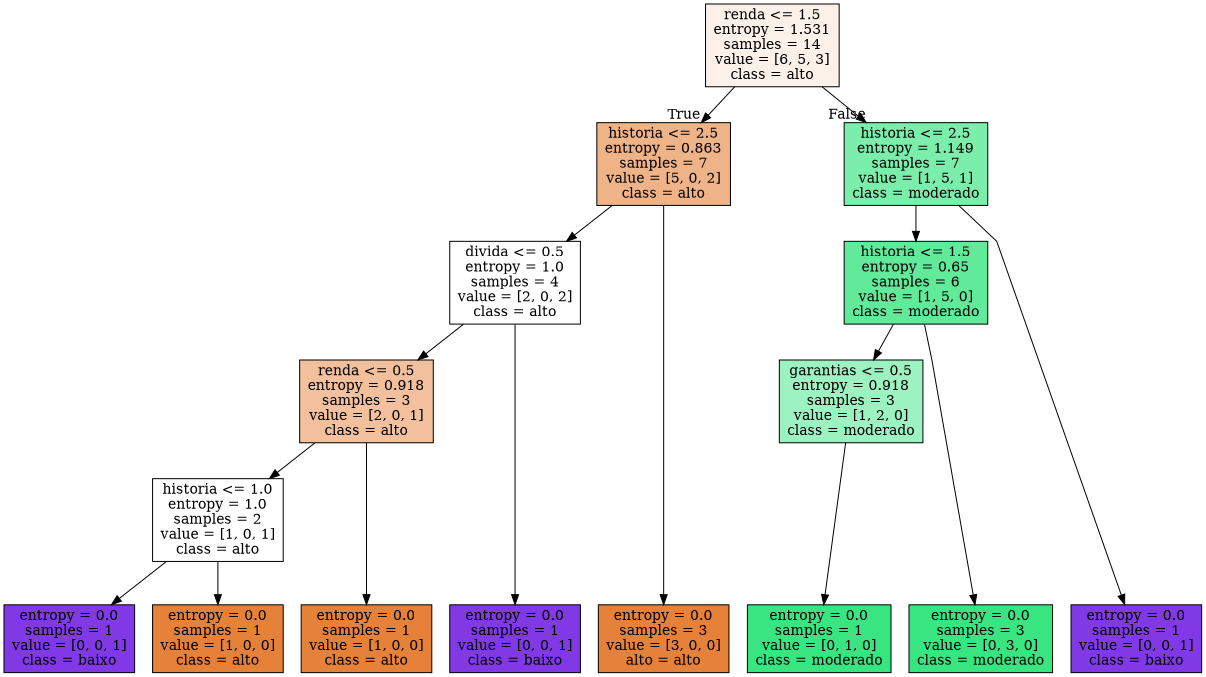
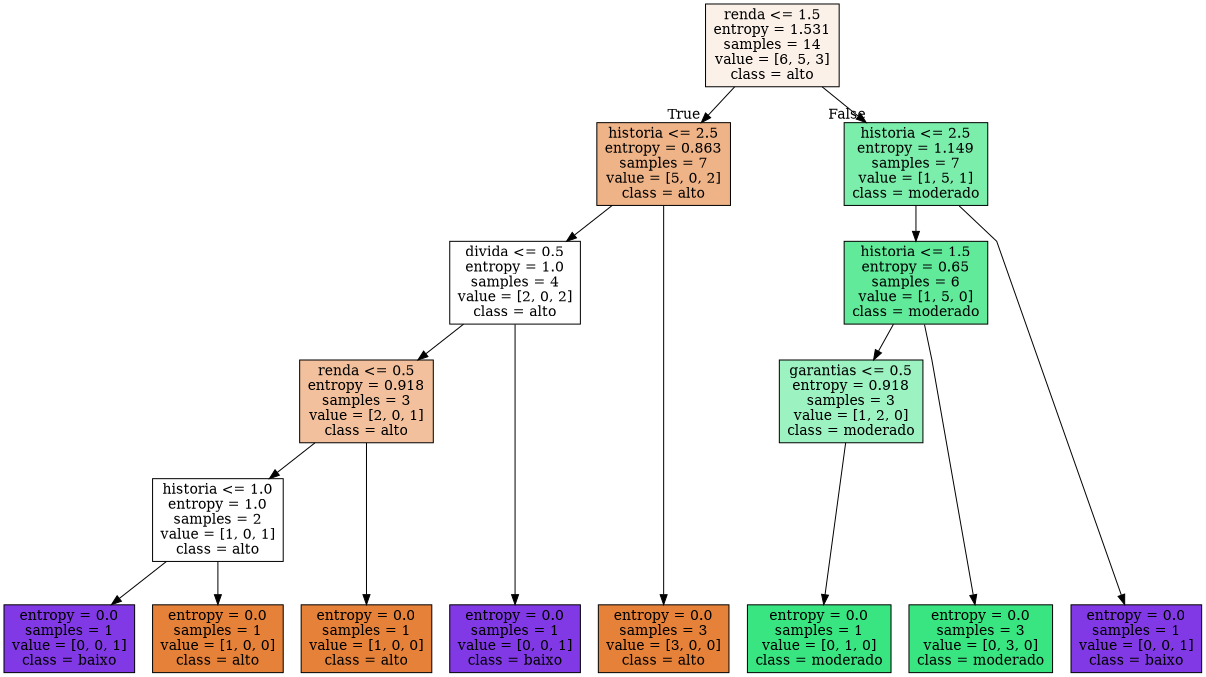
(664, 639) -> (664, 639)
